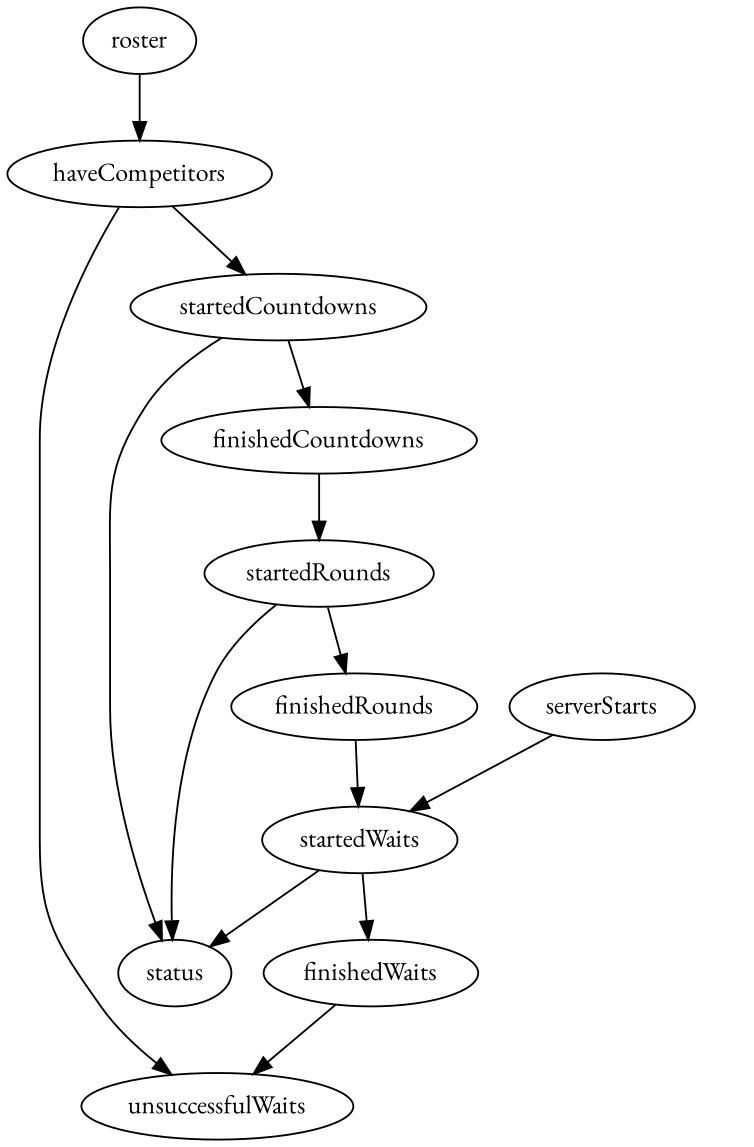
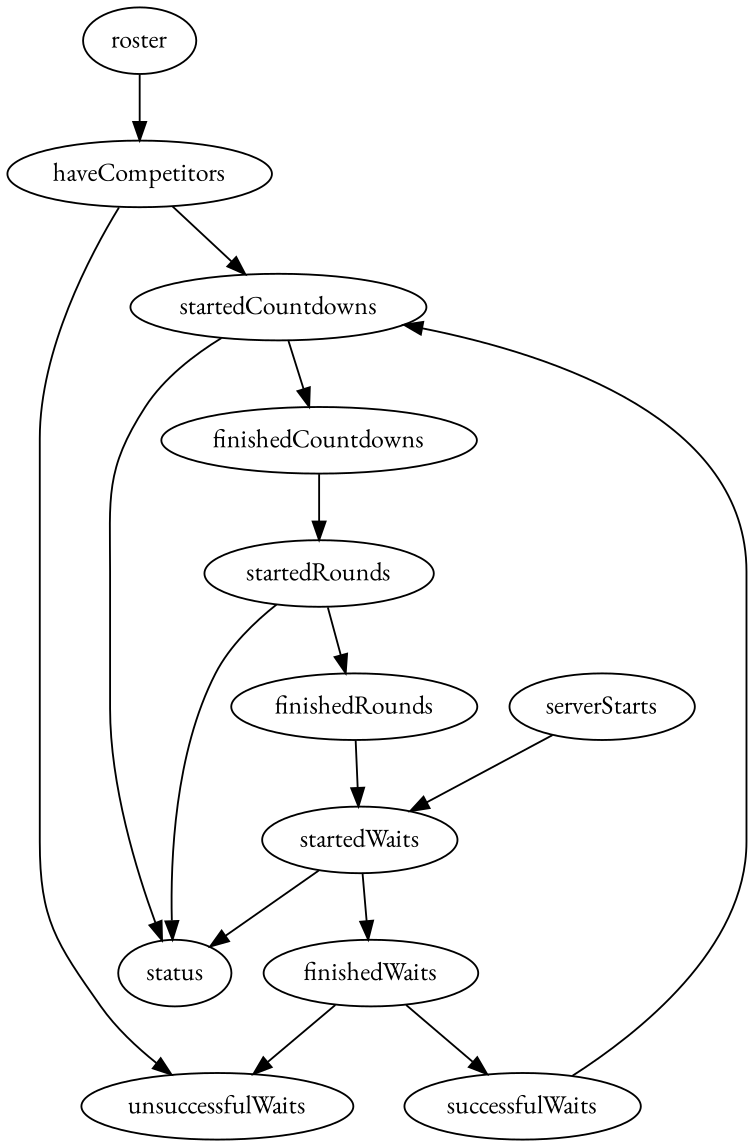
none -> (523, 1106)
